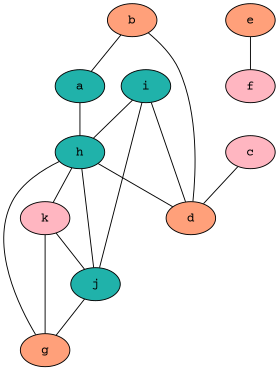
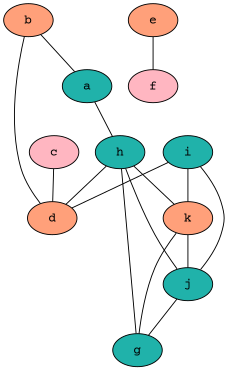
(113, 119) -> (188, 185)
(45, 218) -> (188, 218)
(45, 350) -> (138, 350)
